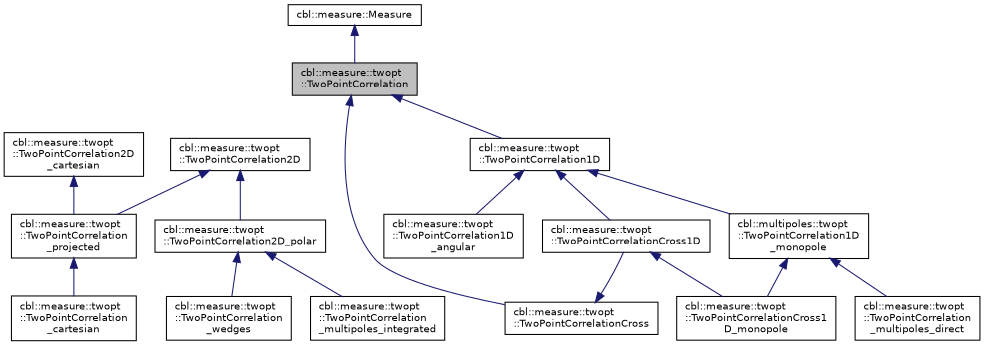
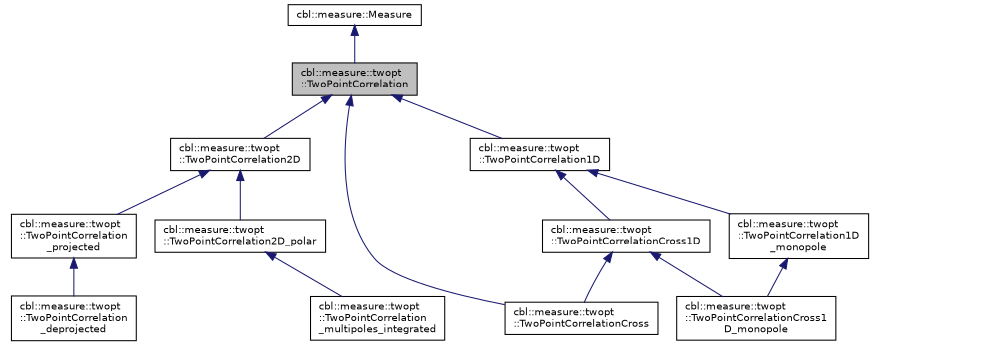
none -> (293, 120)
(74, 154) -> none
(454, 236) -> none
(799, 236) -> (799, 236)
(613, 273) -> (595, 281)
(74, 318) -> (74, 318)
(229, 318) -> none
(918, 318) -> none
